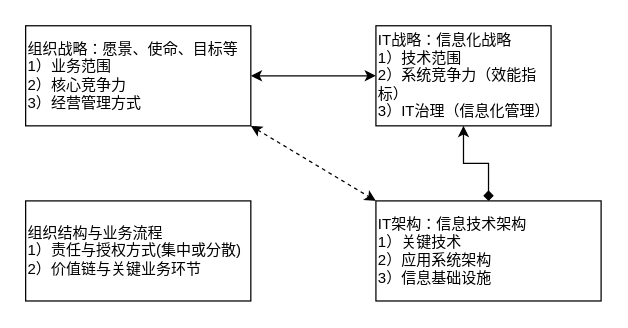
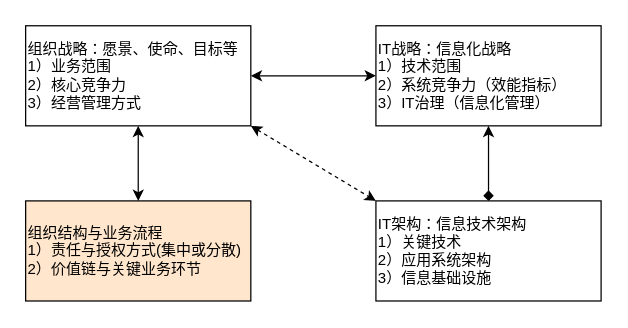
(463, 76) -> (488, 76)
none -> (138, 163)
(138, 251) -> (138, 251)
